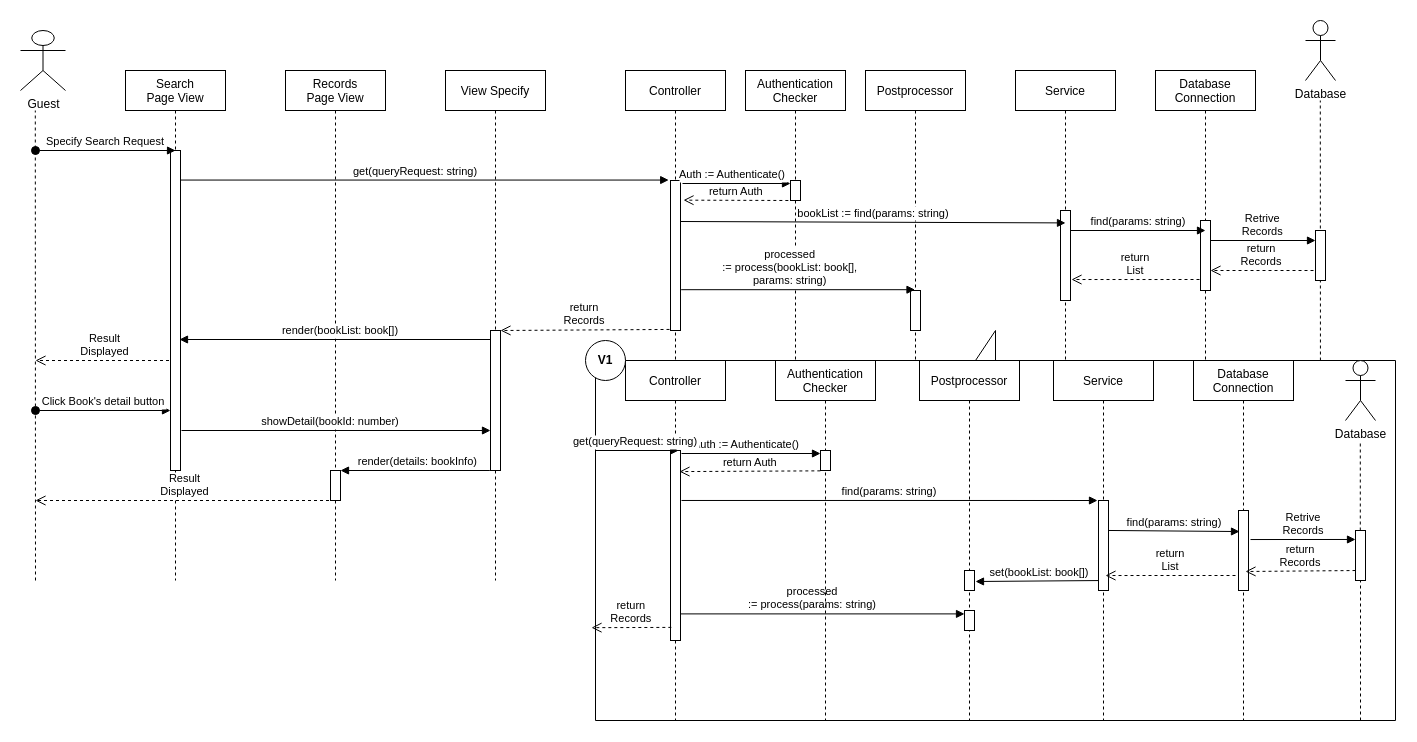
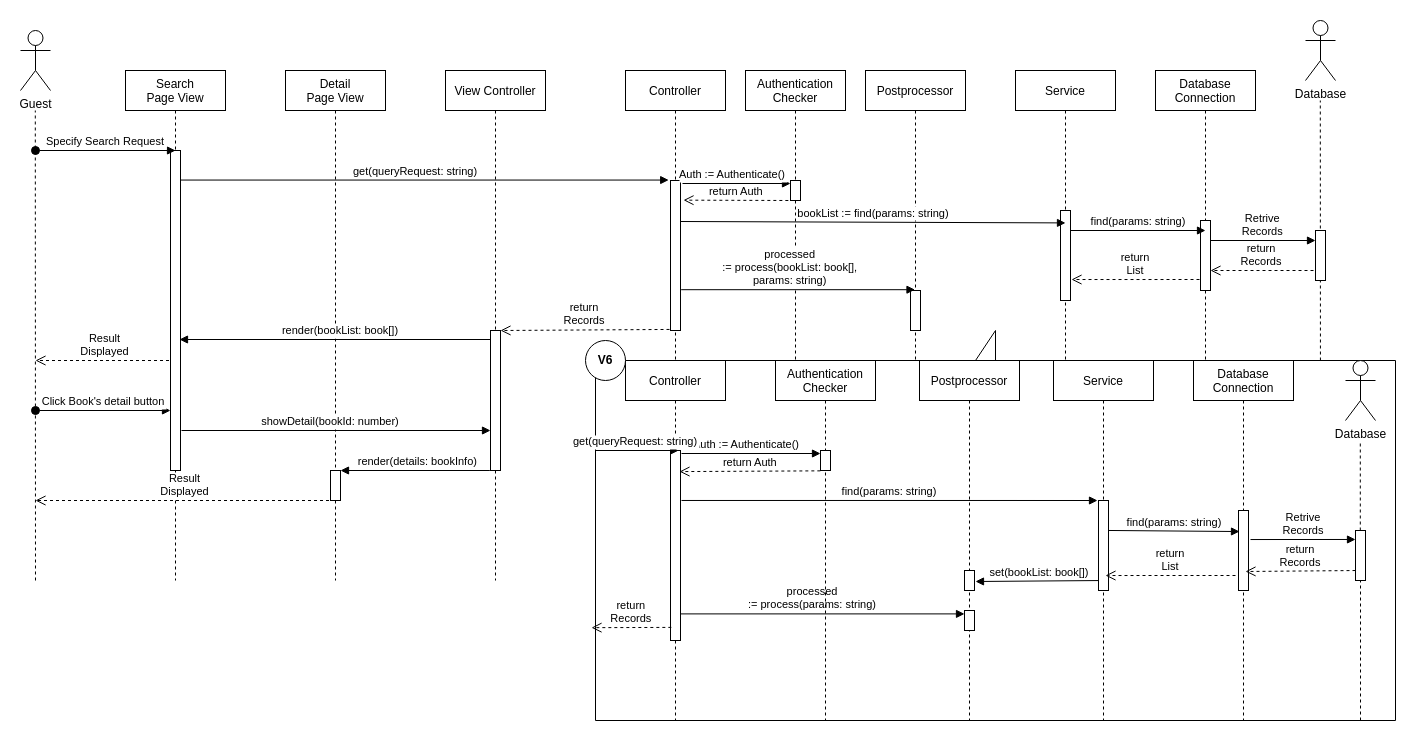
(43, 61) -> (36, 61)
(335, 84) -> (335, 84)
(495, 91) -> (495, 91)
(606, 361) -> (606, 361)
